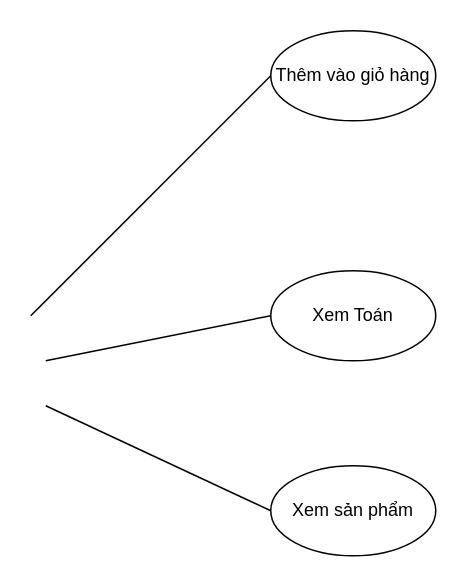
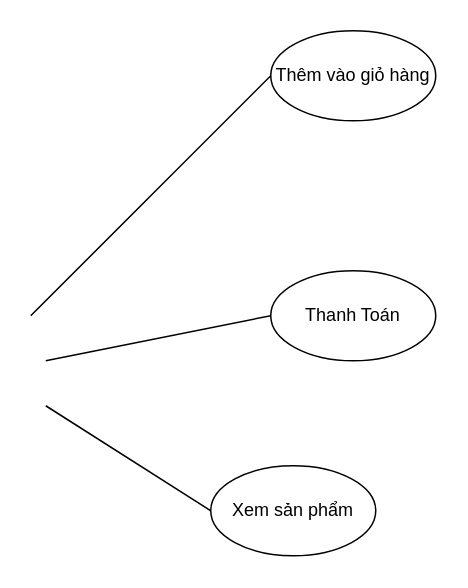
(353, 316) -> (353, 316)
(353, 511) -> (293, 511)
